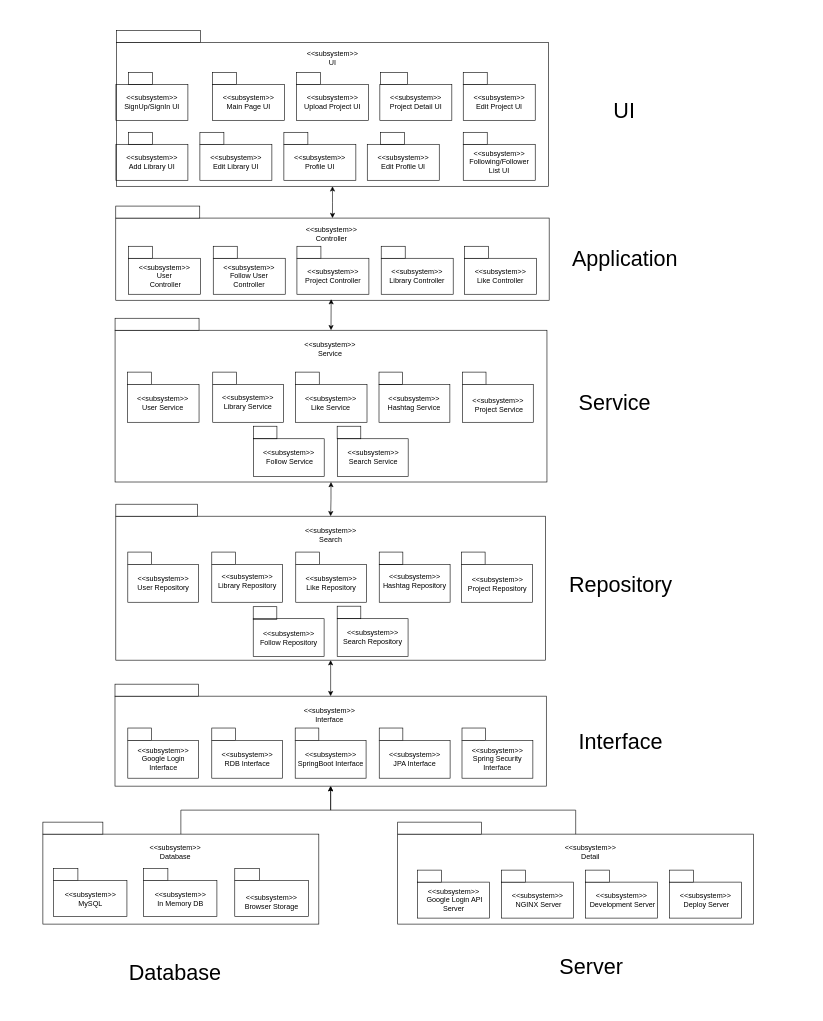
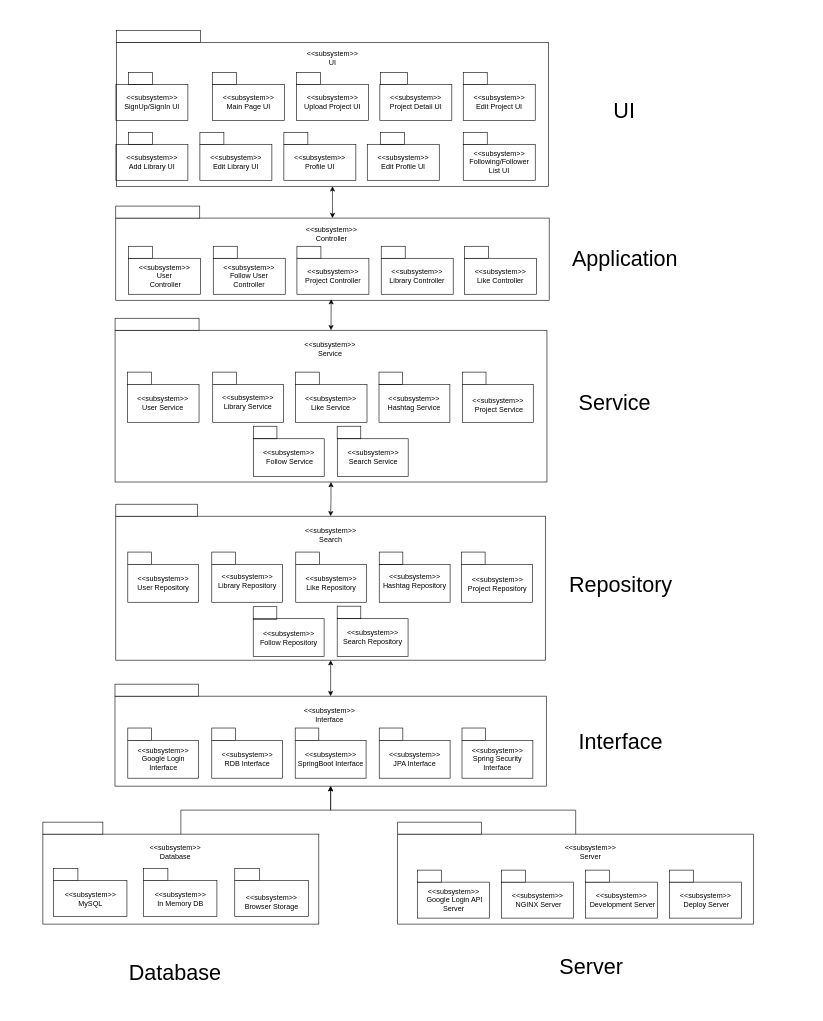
(591, 852) -> (591, 852)
